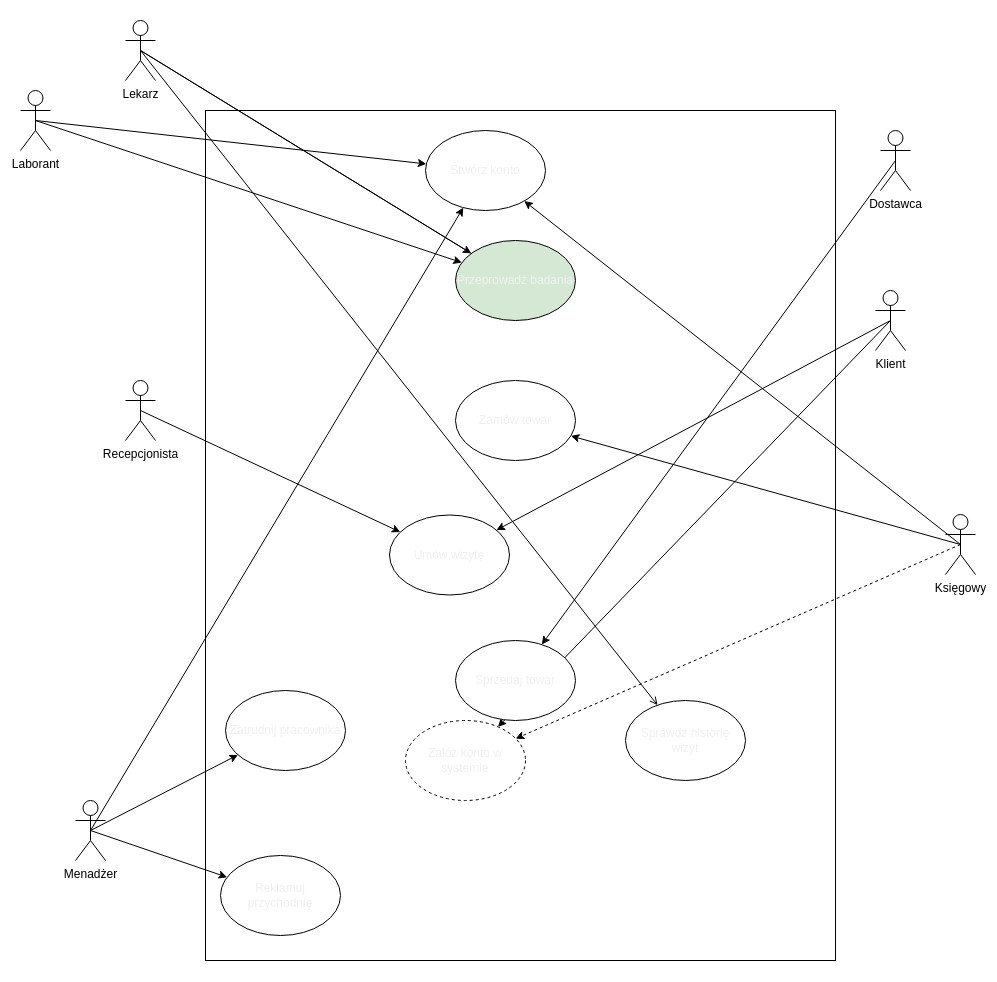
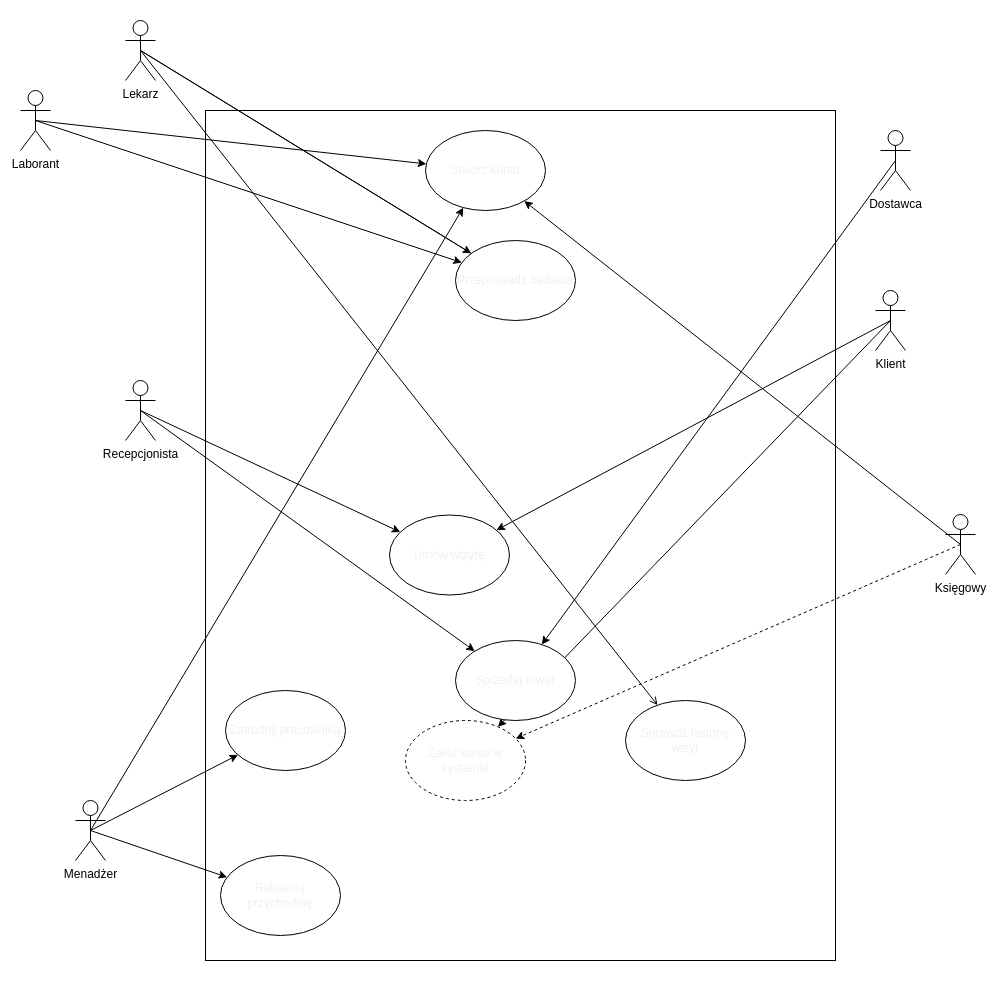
(516, 281) -> (516, 281)
(516, 421) -> none
(766, 490) -> none
none -> (308, 531)
